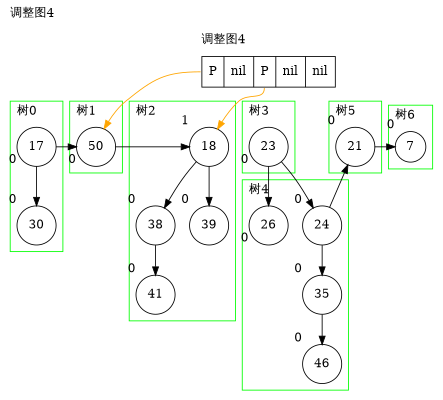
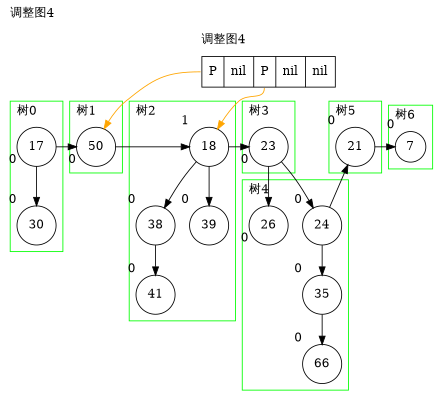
none -> (235, 147)
(322, 364) -> (322, 364)
